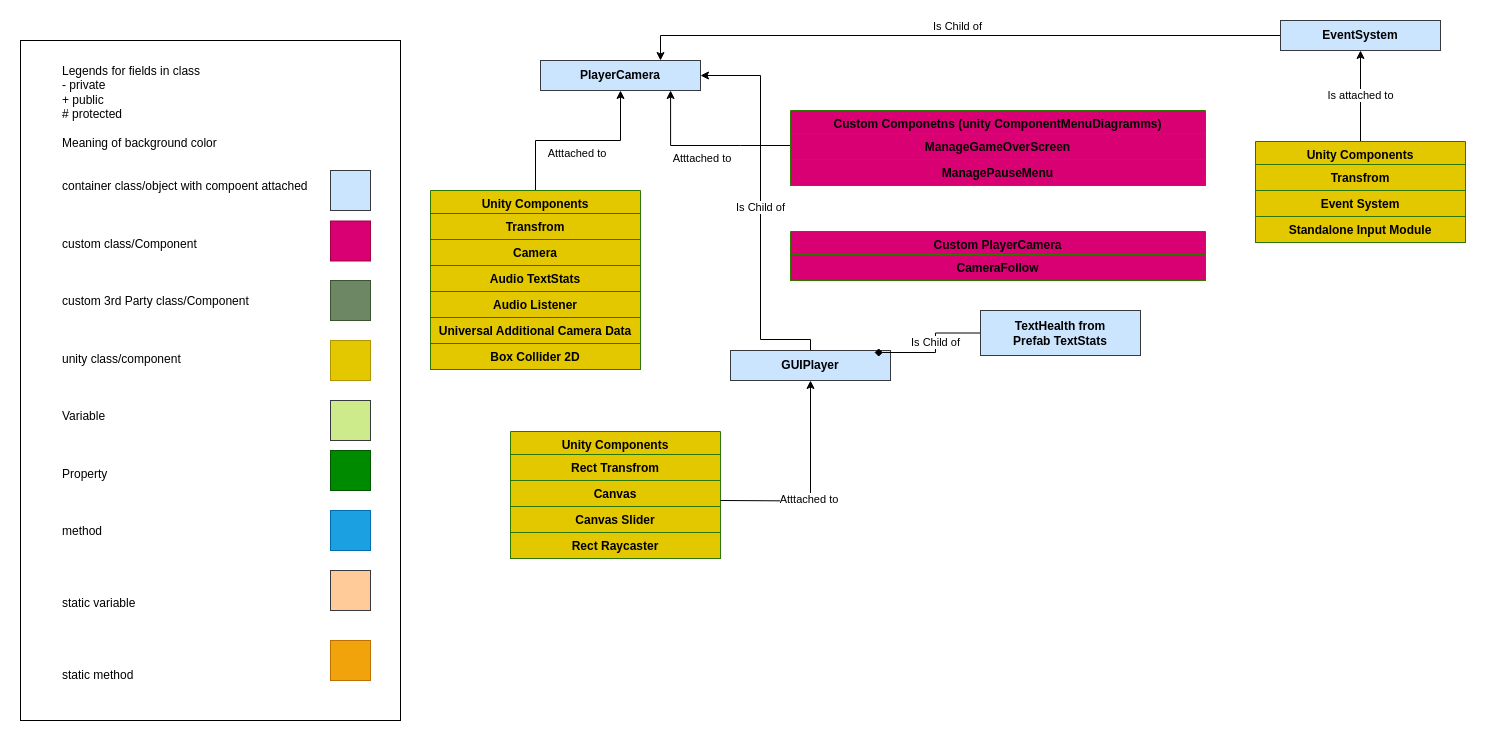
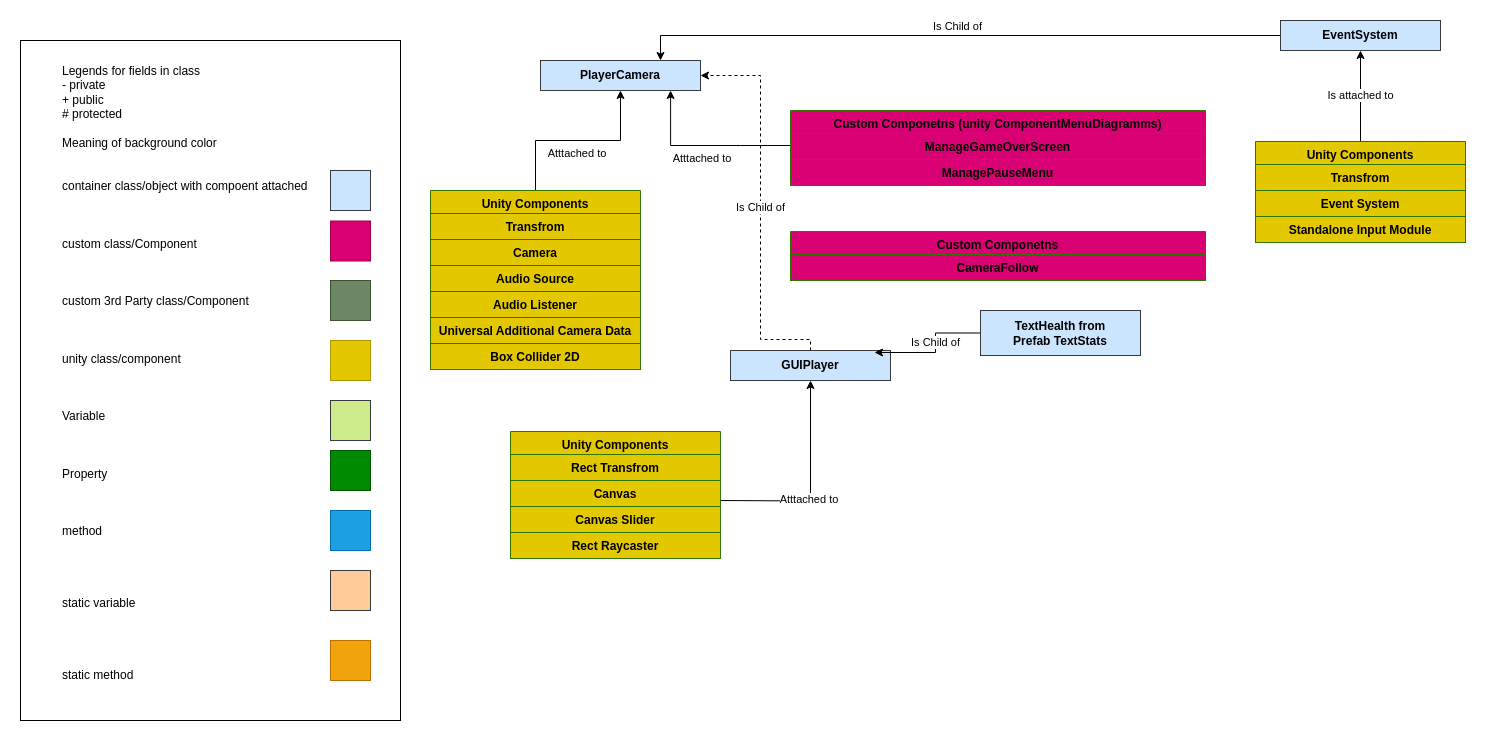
(998, 245) -> (998, 245)
(535, 279) -> (535, 279)
(761, 306) -> (761, 306)
(883, 353) -> (883, 353)
